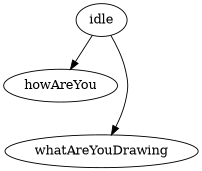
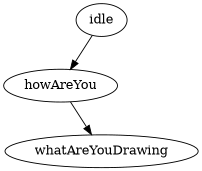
(127, 81) -> (78, 114)
